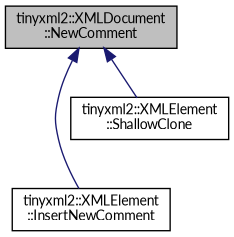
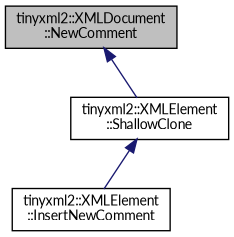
(56, 125) -> (117, 170)
